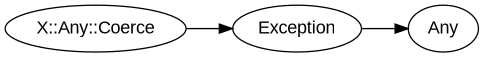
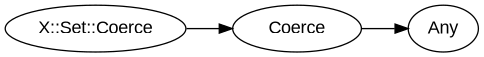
(96, 29) -> (96, 29)
(297, 29) -> (297, 29)
